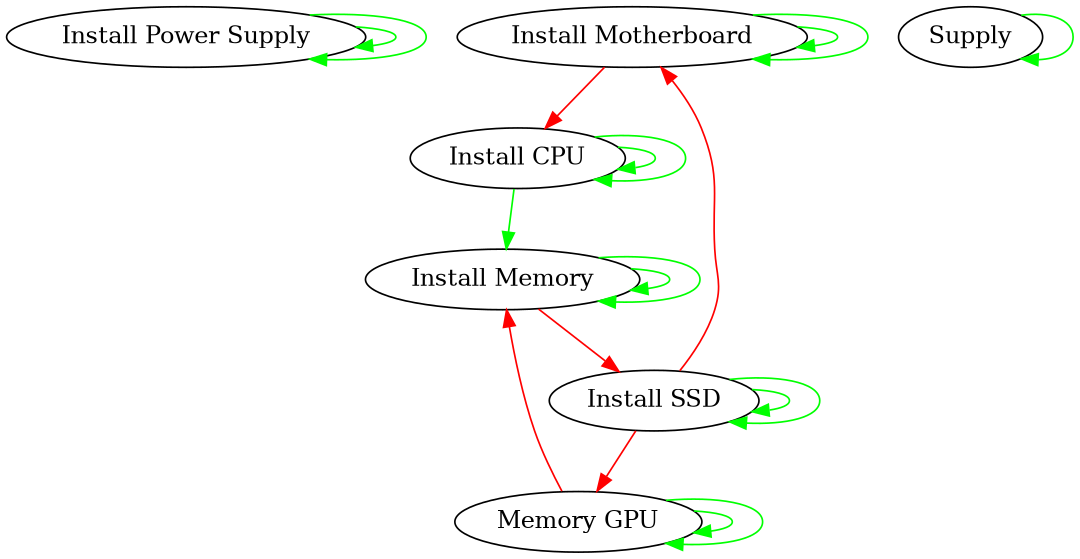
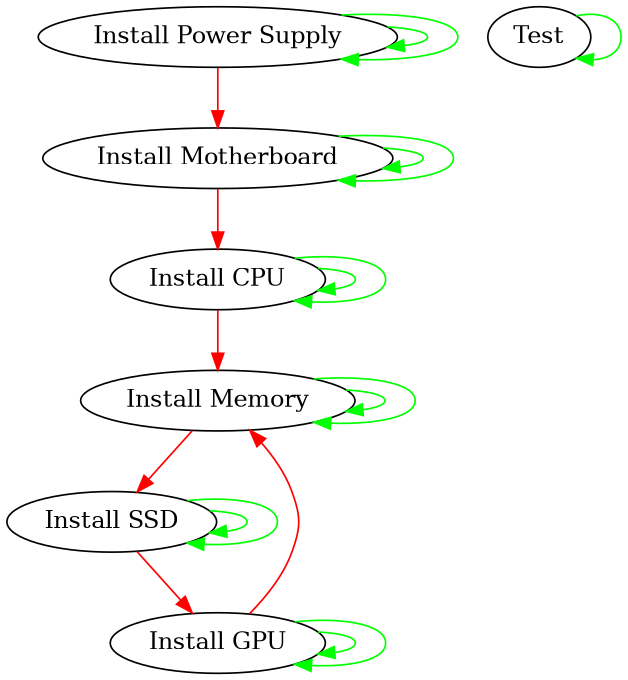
(971, 37) -> (539, 37)
(511, 211) -> (218, 332)
(714, 226) -> (218, 89)
(578, 522) -> (218, 643)
